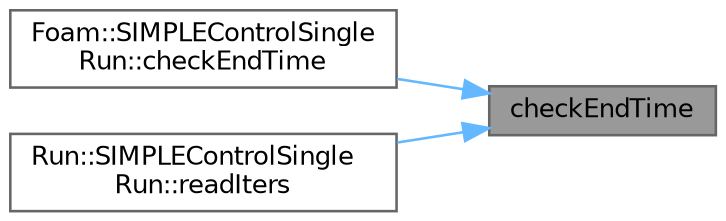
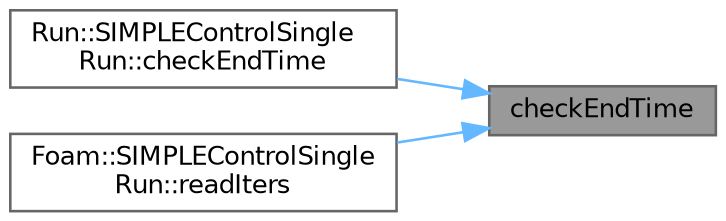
(203, 49) -> (203, 49)
(203, 173) -> (203, 173)
